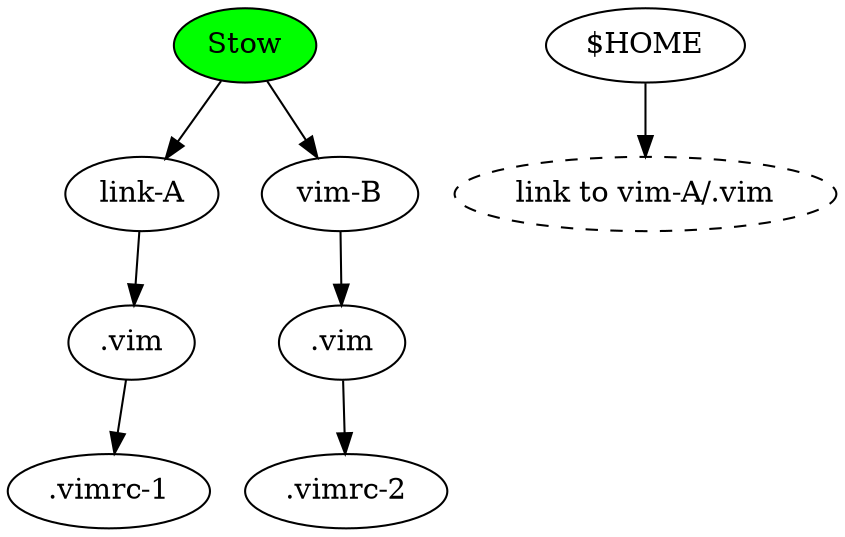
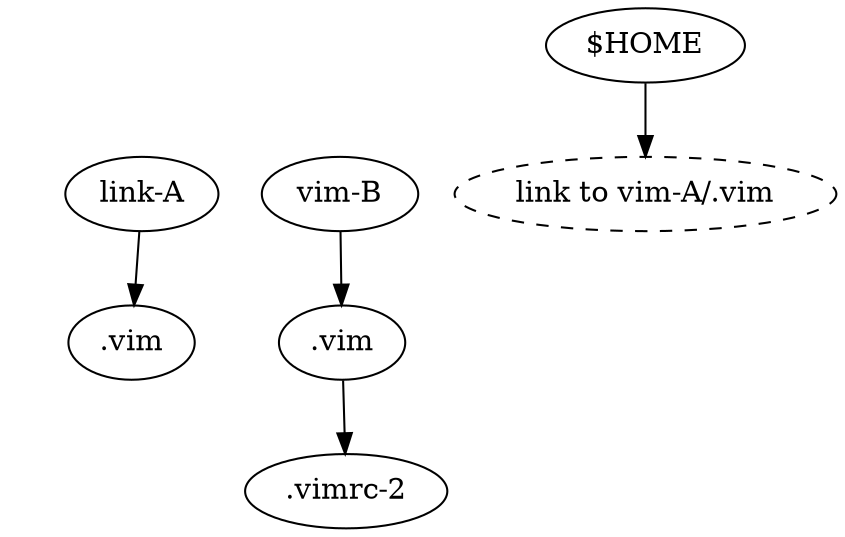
(245, 45) -> none
(109, 491) -> none
